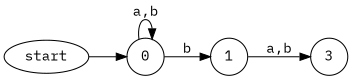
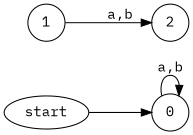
(182, 57) -> none
(329, 57) -> (170, 23)
